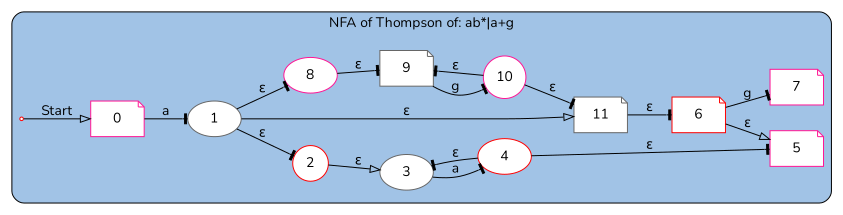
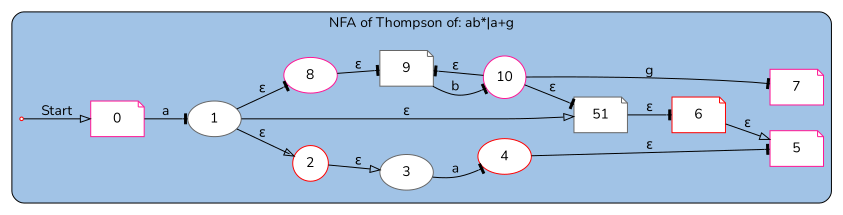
(456, 87) -> (456, 87)
(745, 102) -> (646, 78)
(601, 115) -> (601, 115)
(263, 141) -> (263, 141)
(457, 161) -> none
